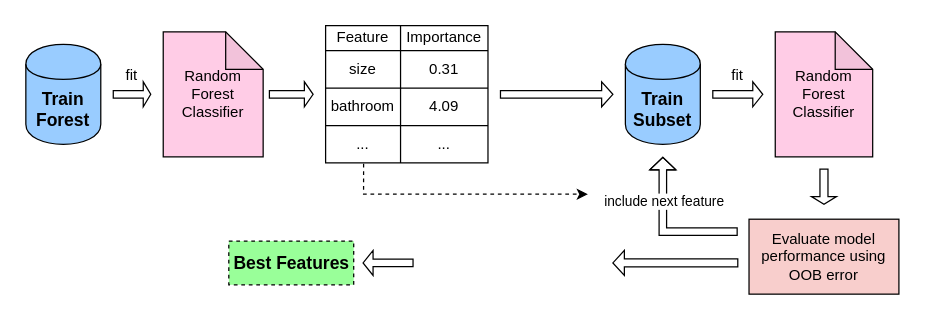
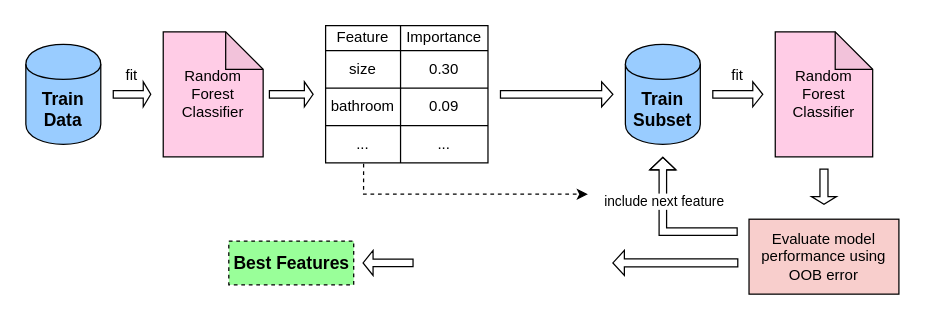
(444, 69) -> (444, 69)
(444, 107) -> (444, 107)
(63, 109) -> (63, 109)
